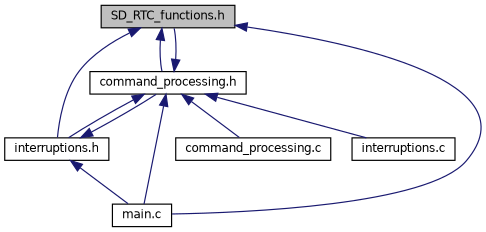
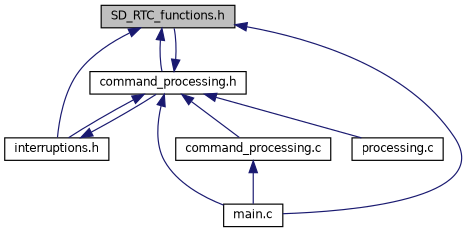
(404, 149) -> (398, 149)
(104, 186) -> (253, 188)
